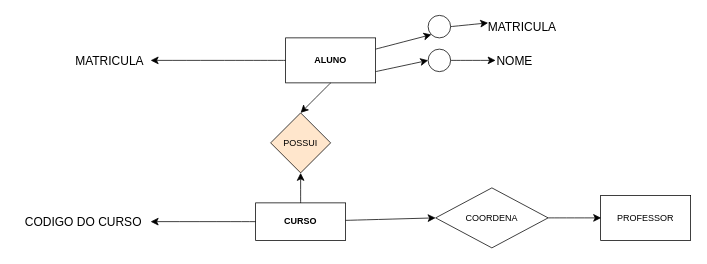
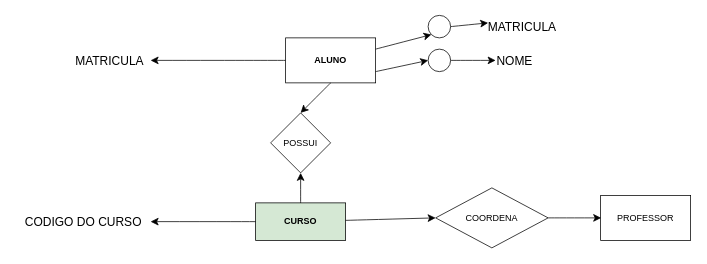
(300, 143) -> (300, 143)
(300, 222) -> (300, 222)
